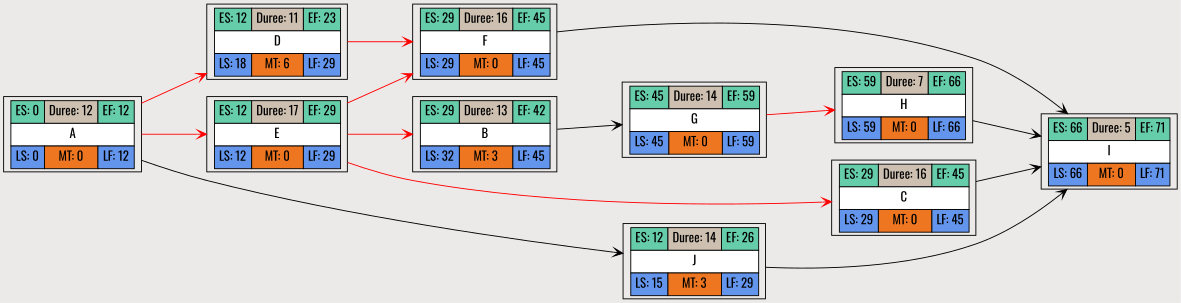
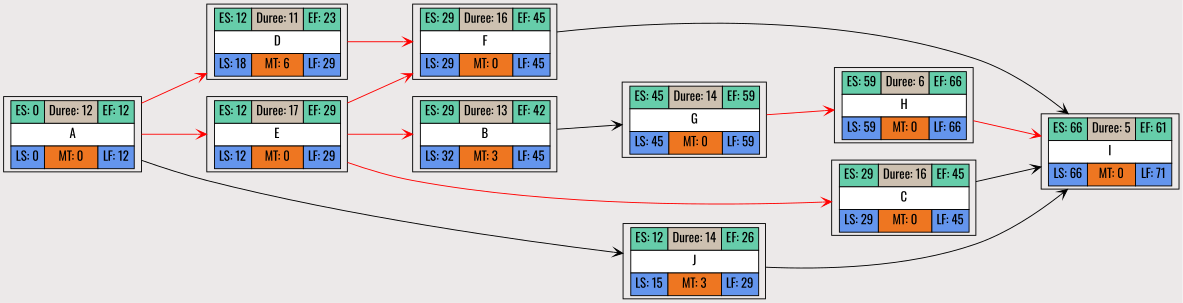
(905, 83) -> (905, 83)
(1002, 127) -> (1003, 127)
(1153, 129) -> (1154, 129)
